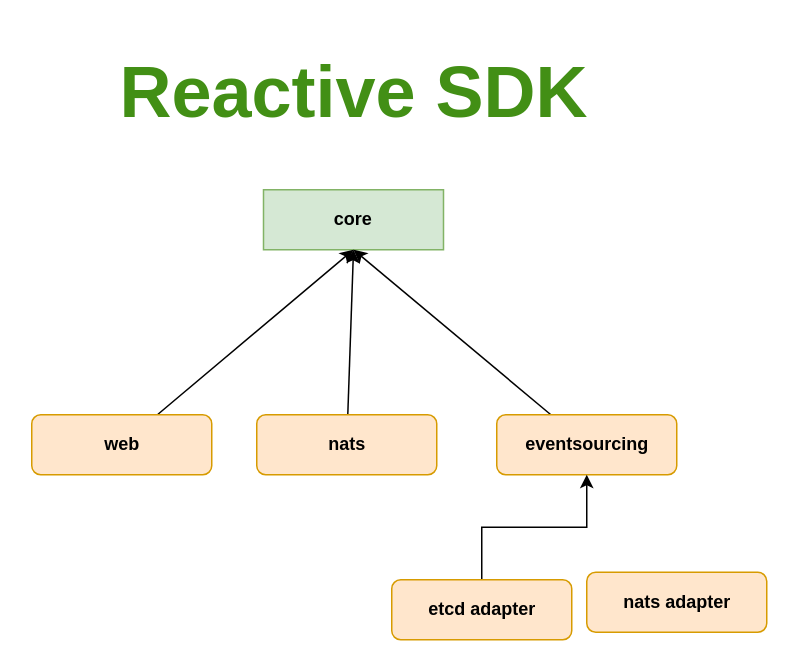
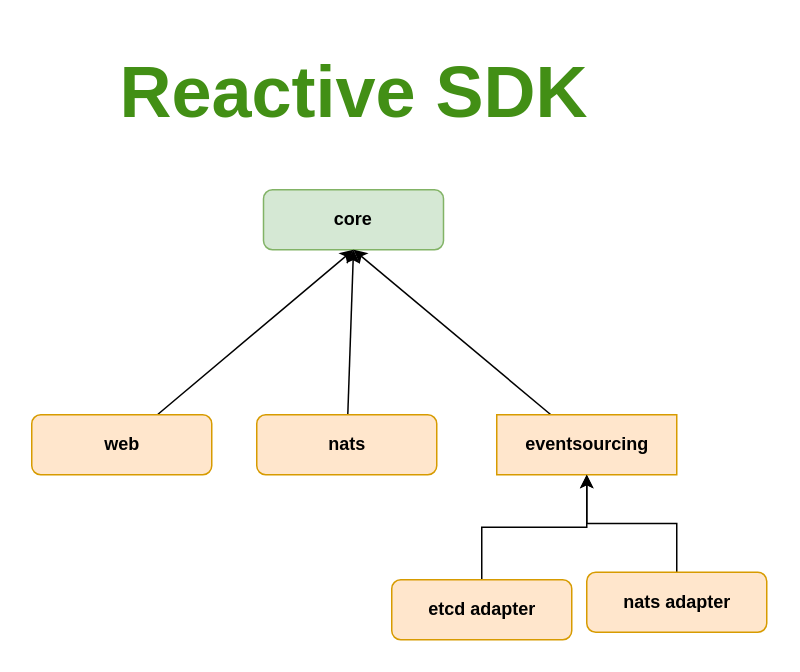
(353, 220) -> (353, 220)
(587, 445) -> (587, 445)
none -> (657, 524)
